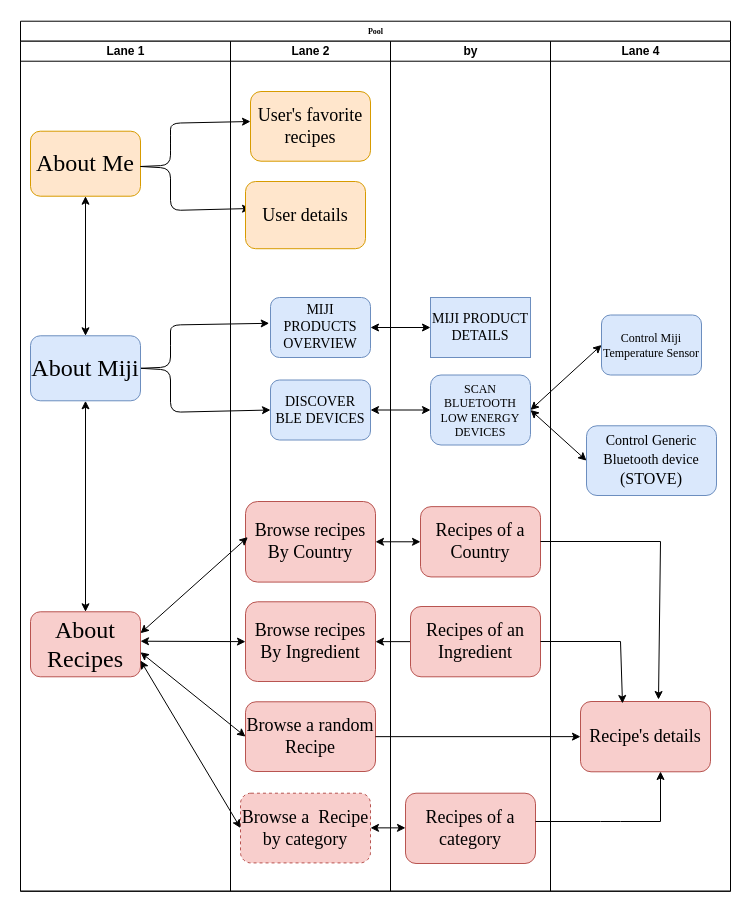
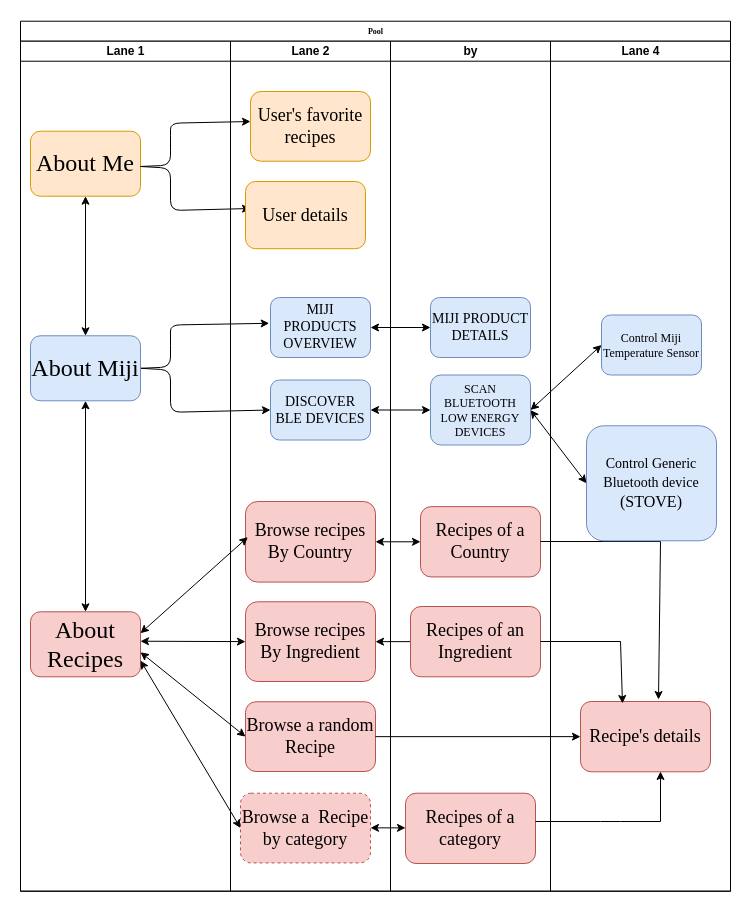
(481, 328) -> (481, 328)
(652, 461) -> (652, 483)
